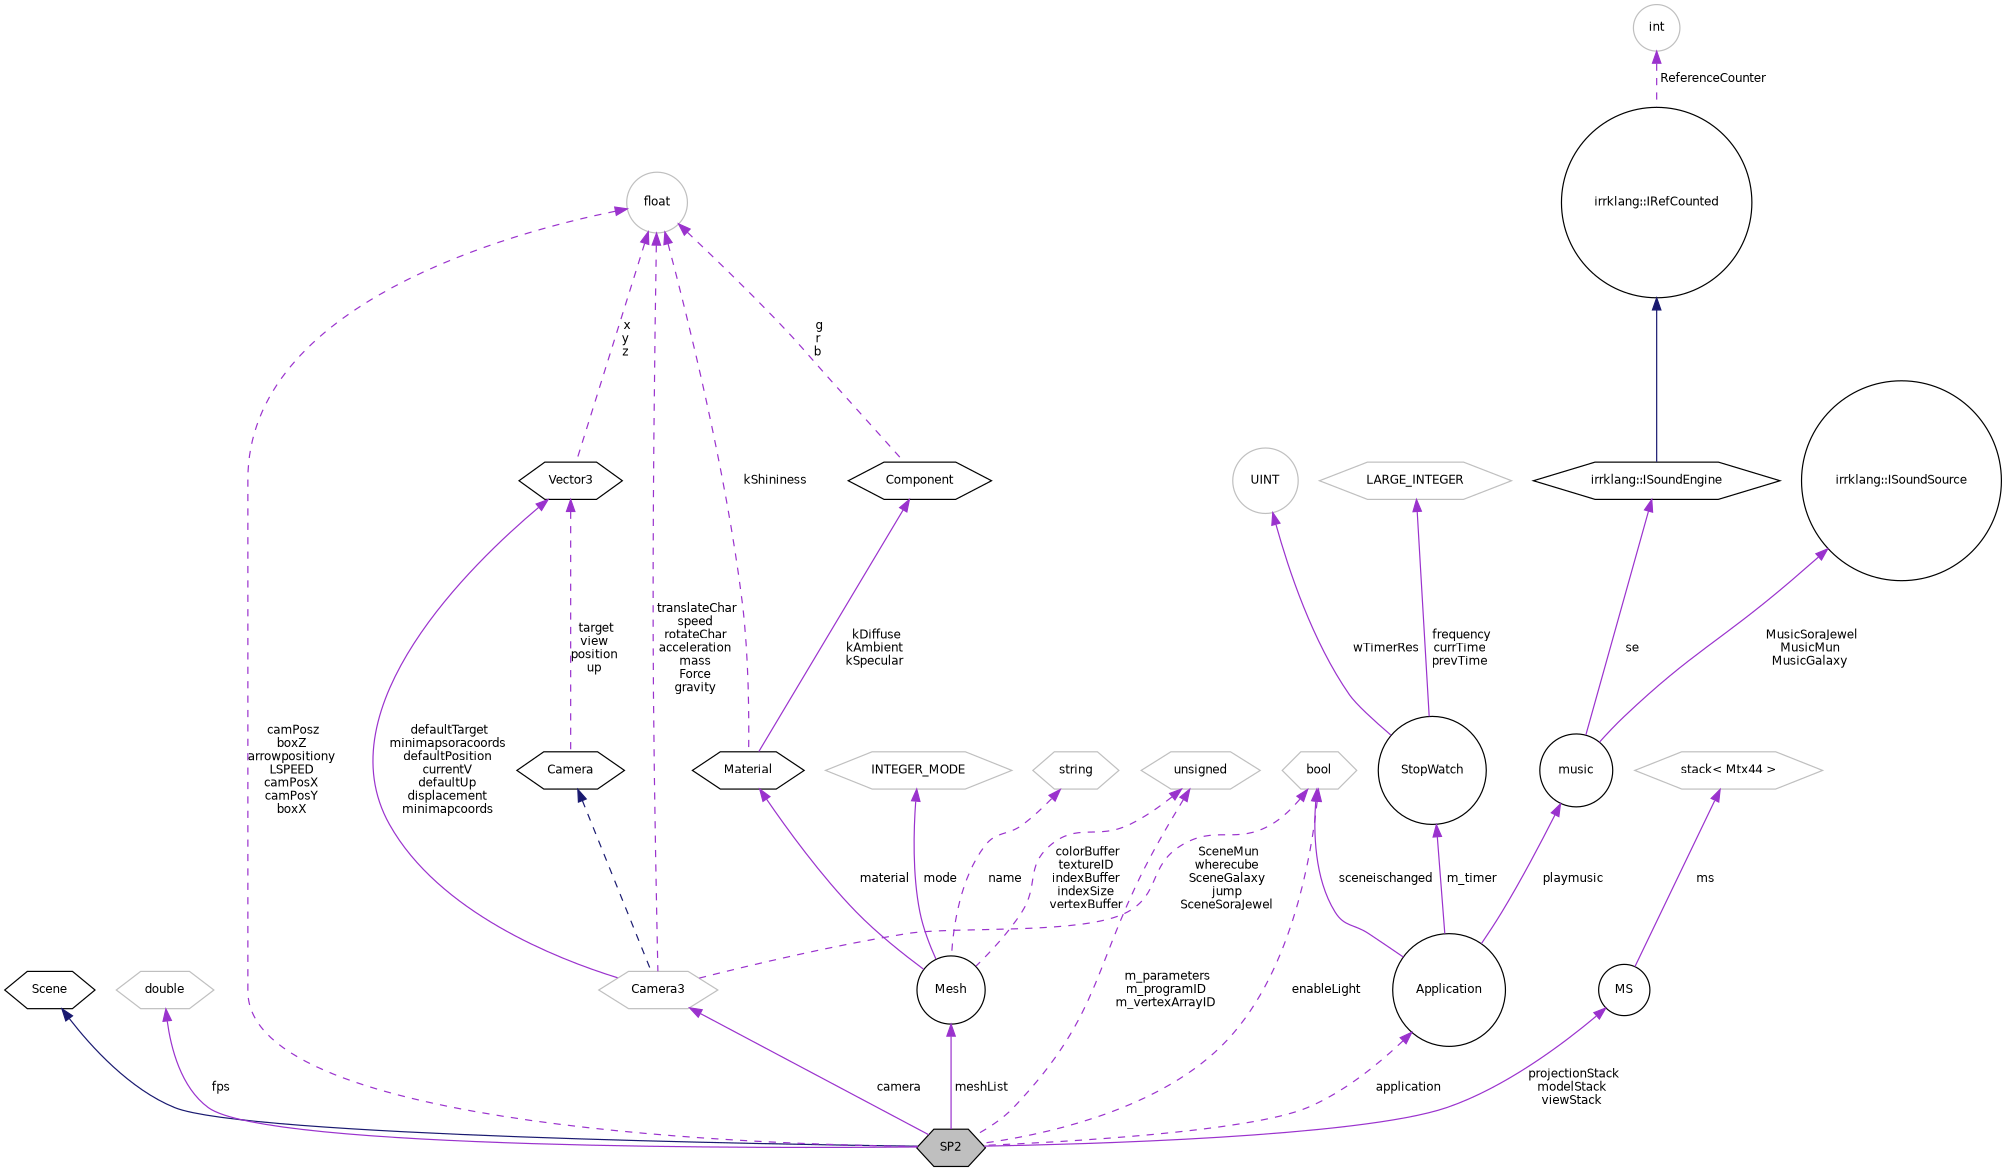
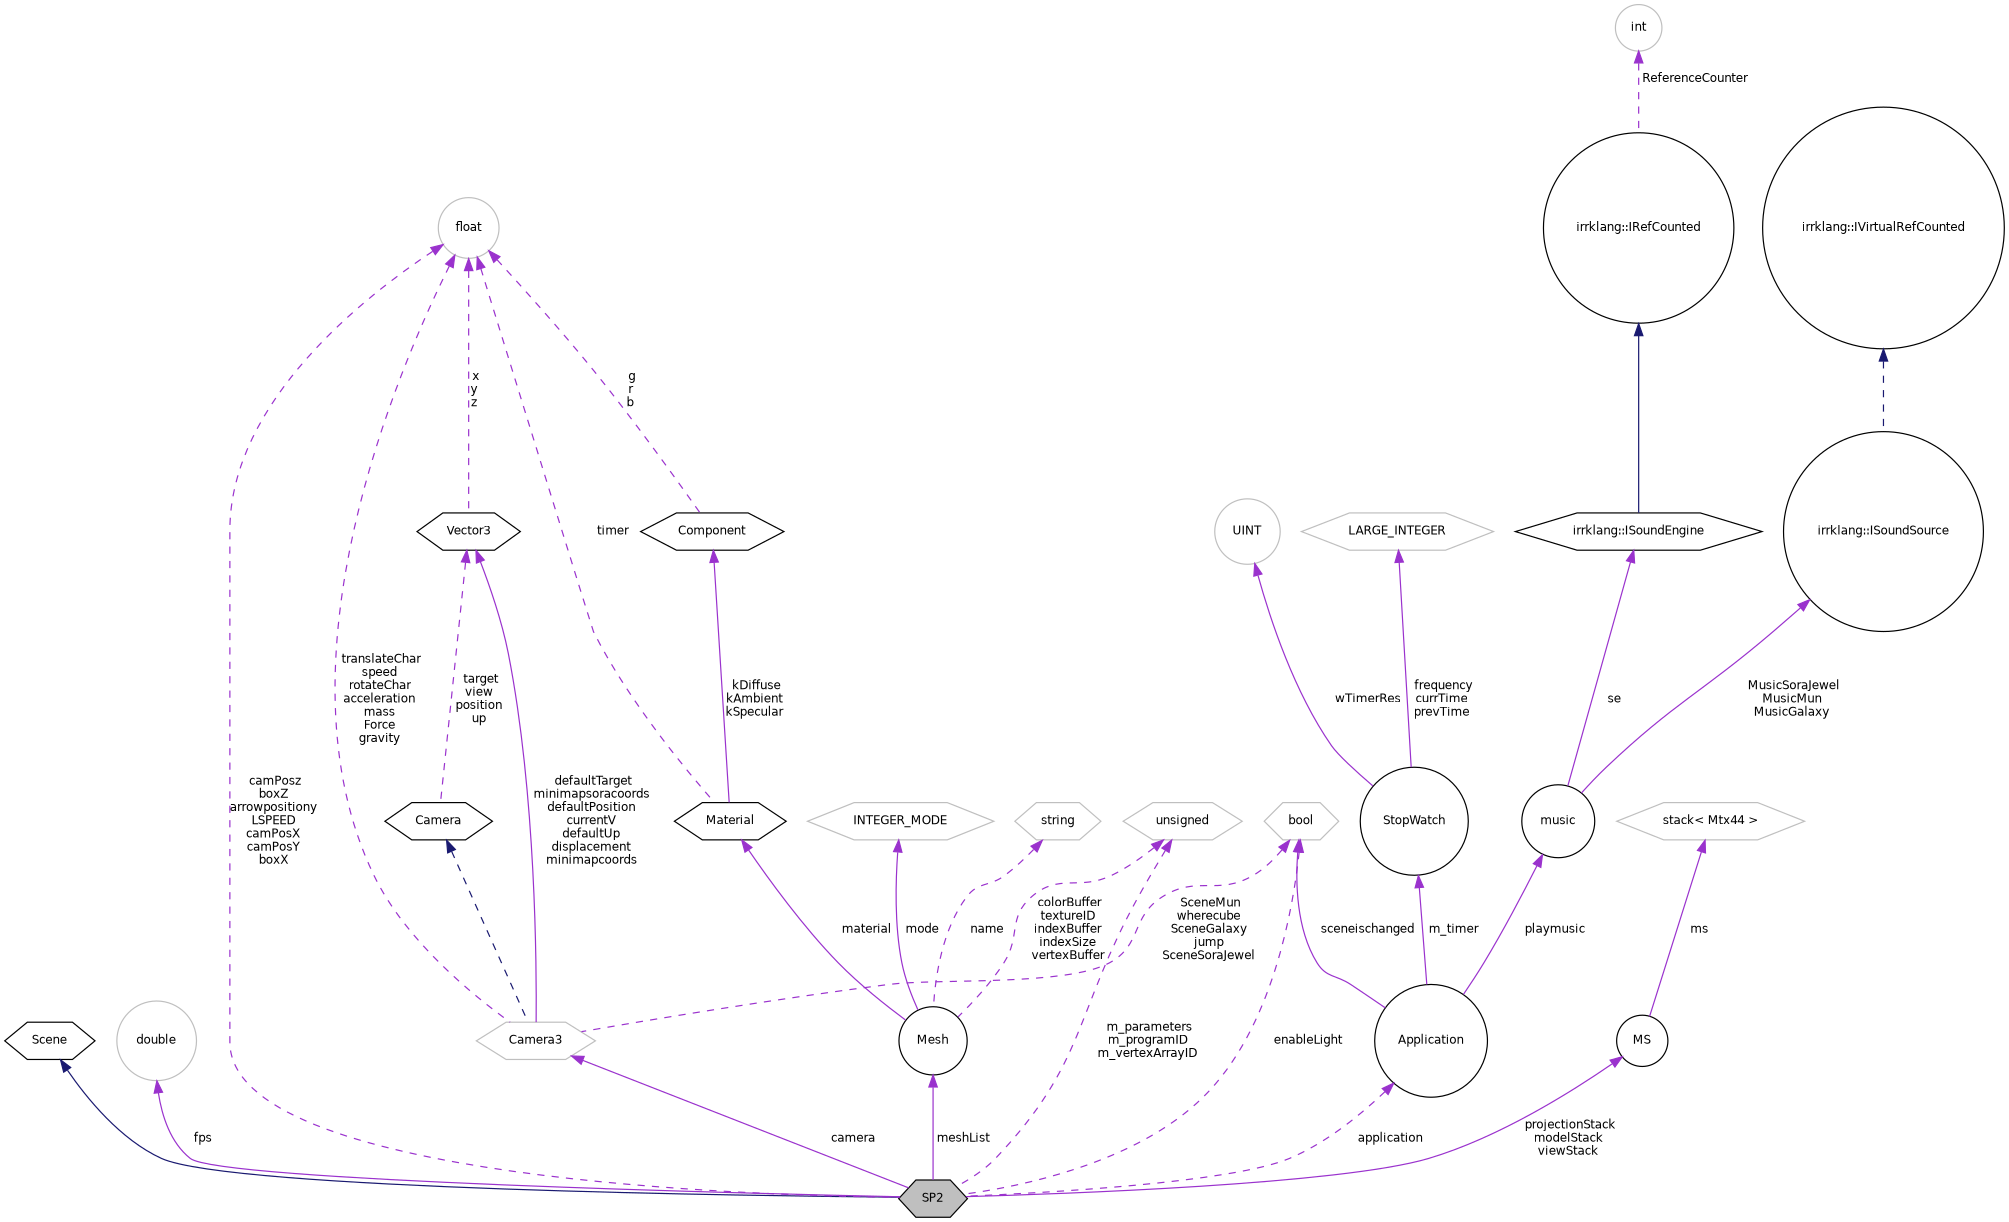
none -> (1884, 228)
(773, 481) -> (611, 532)
(165, 990) -> (157, 1041)
